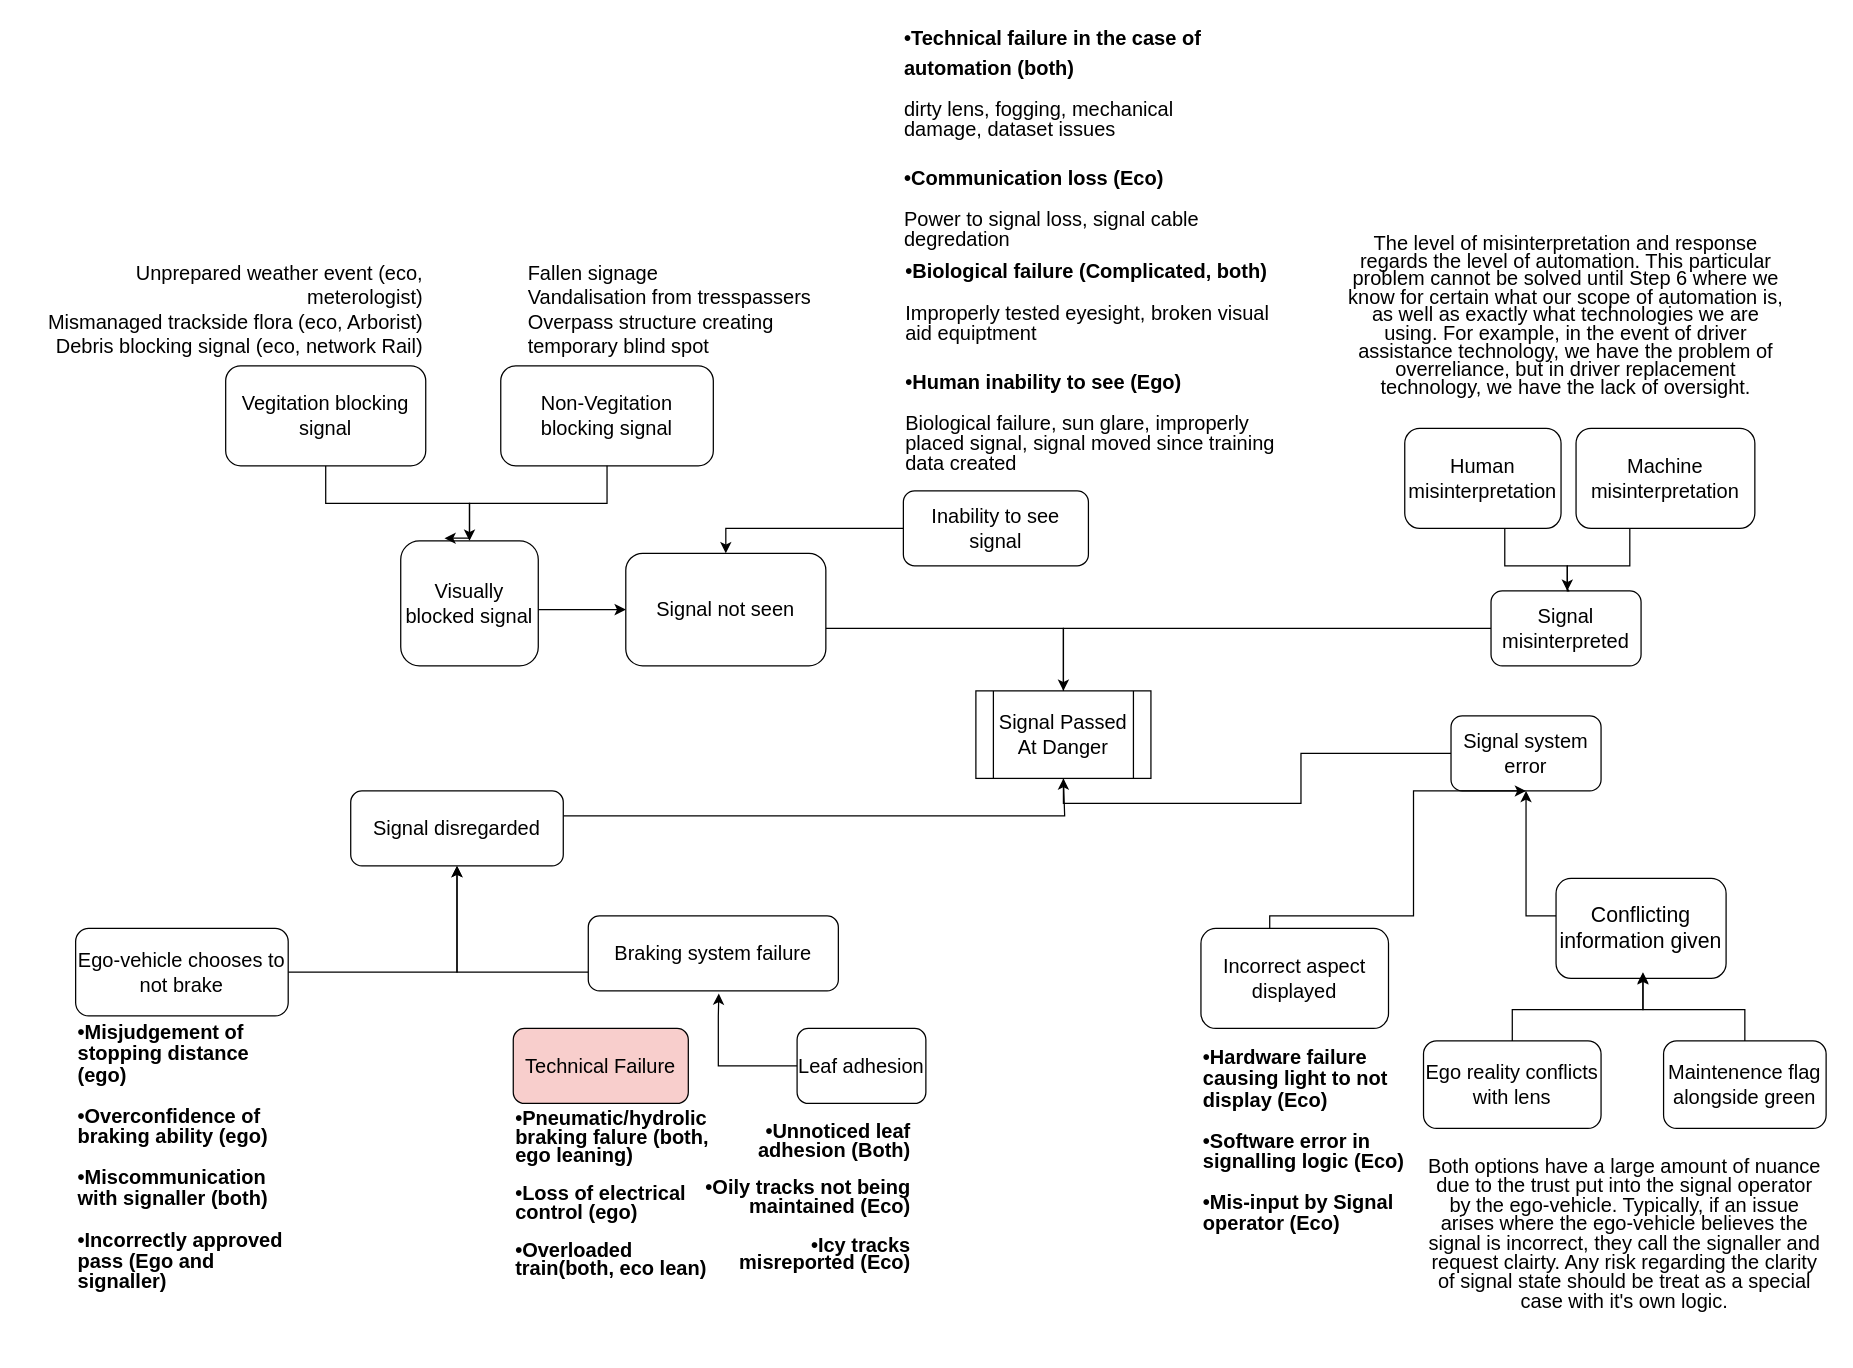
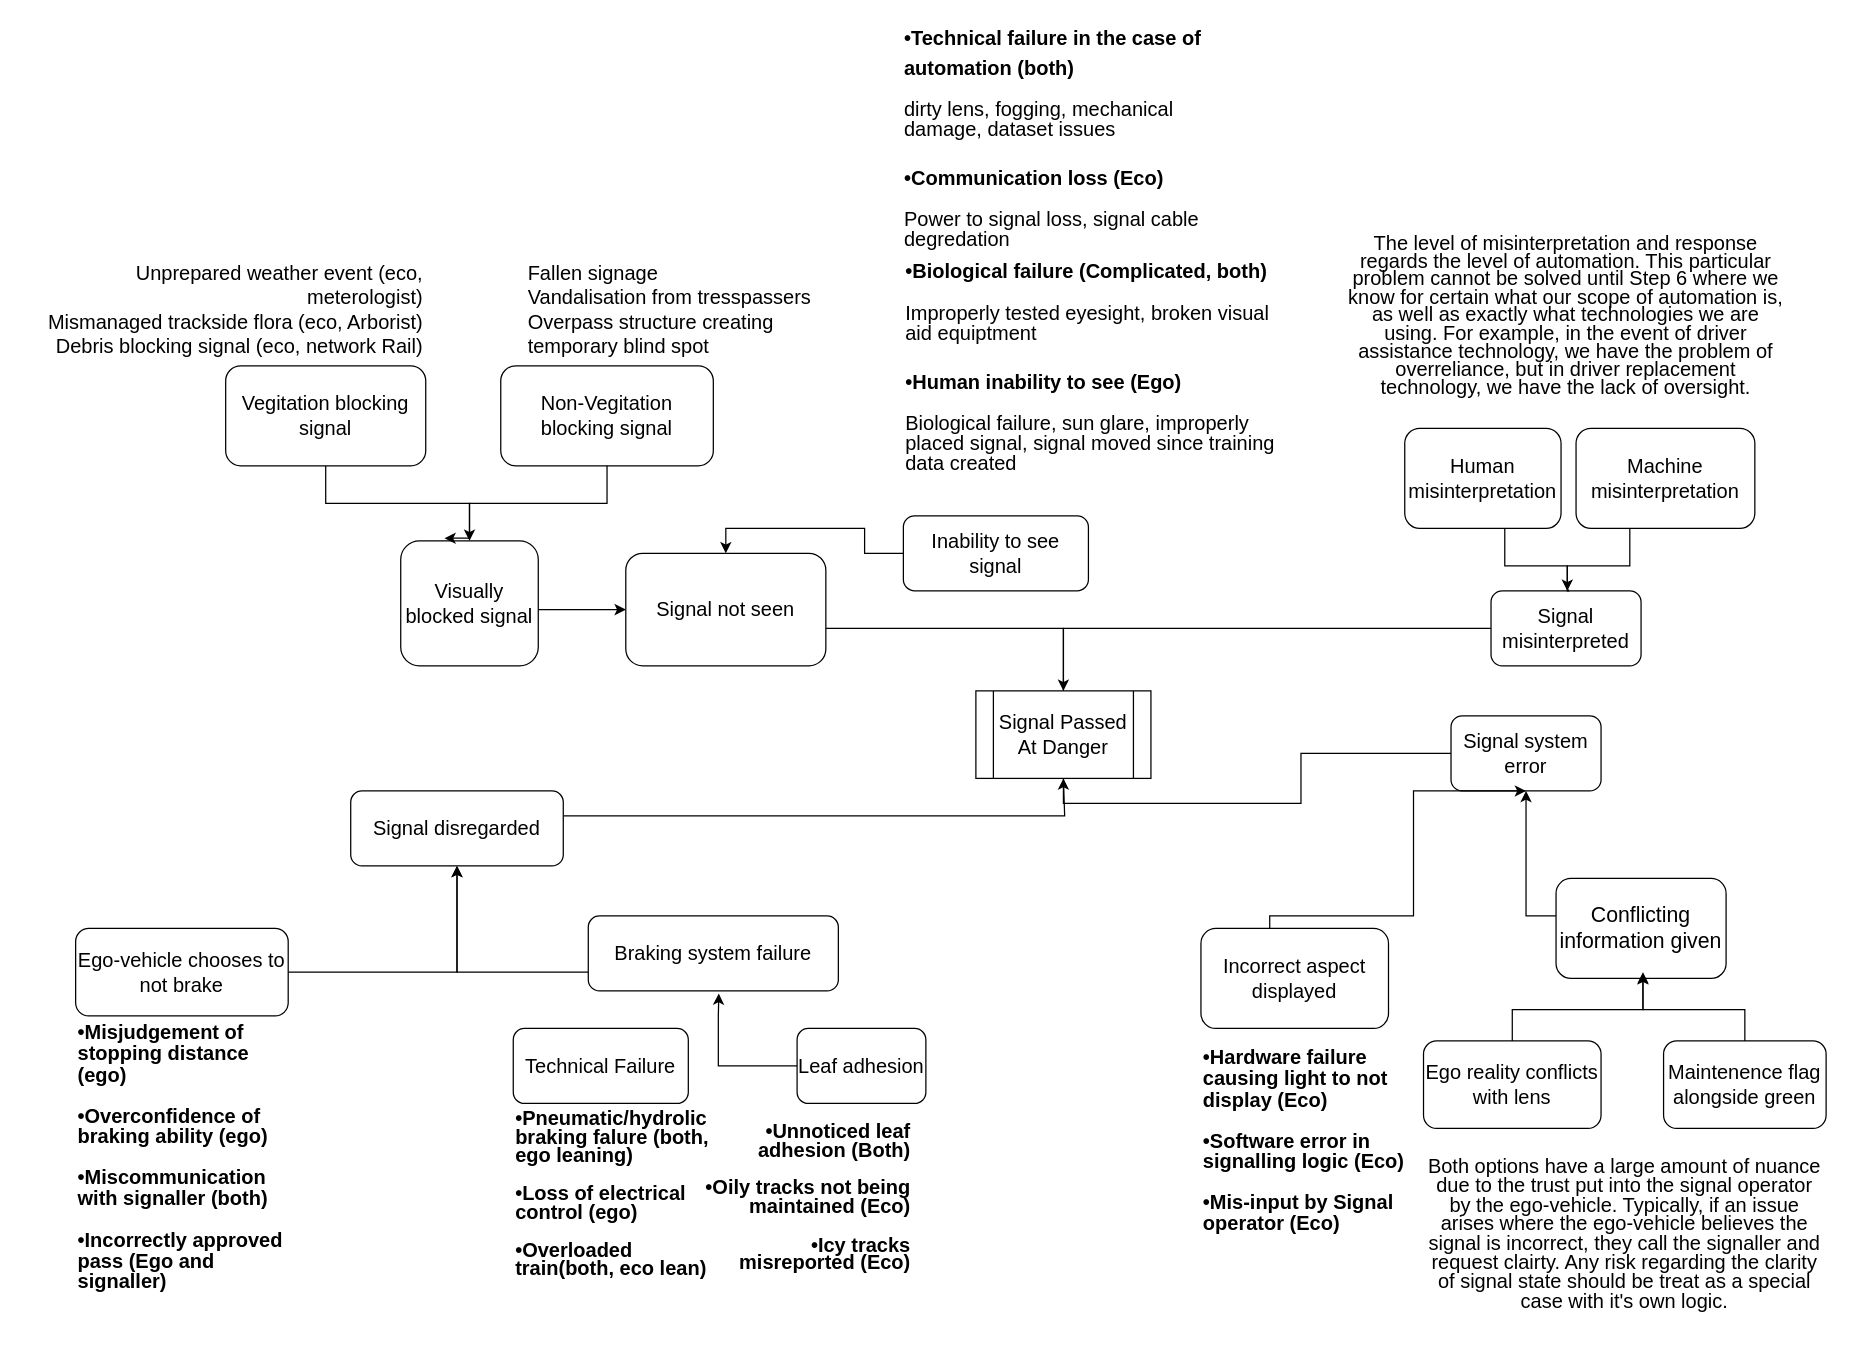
(996, 528) -> (996, 553)
(601, 1066) -> (601, 1066)
